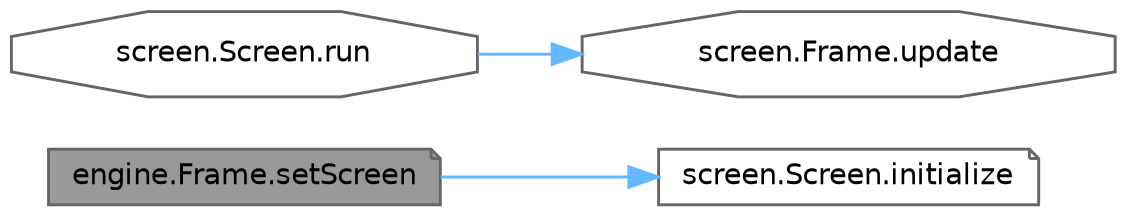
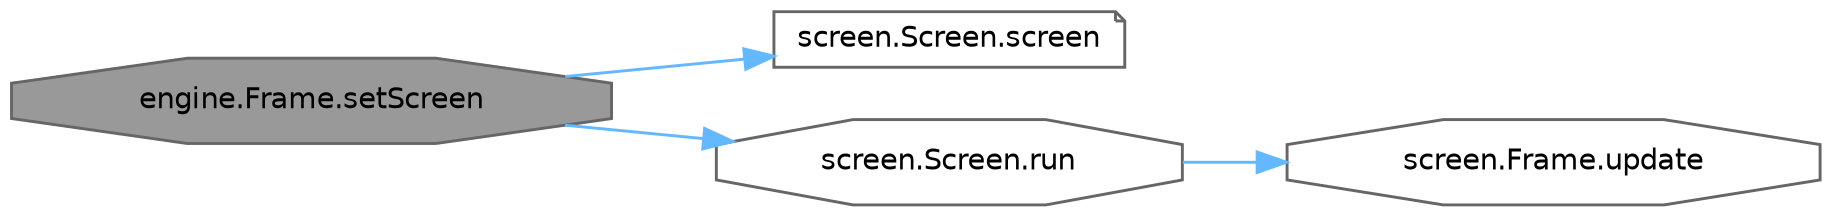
none -> (634, 132)
(244, 177) -> (312, 101)
(849, 177) -> (949, 39)
